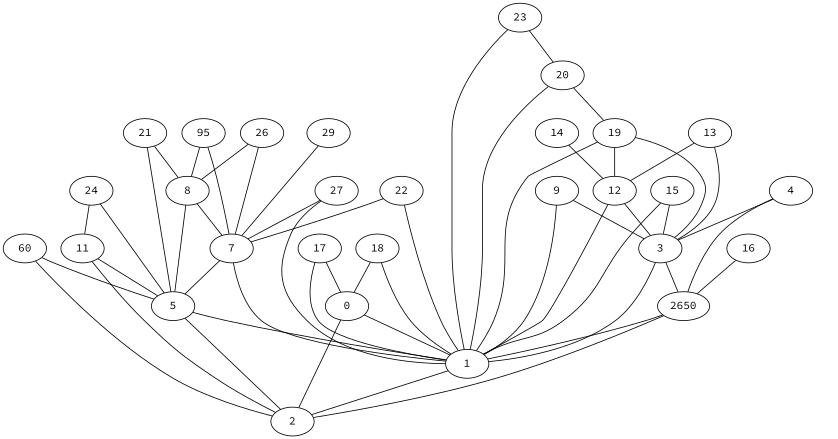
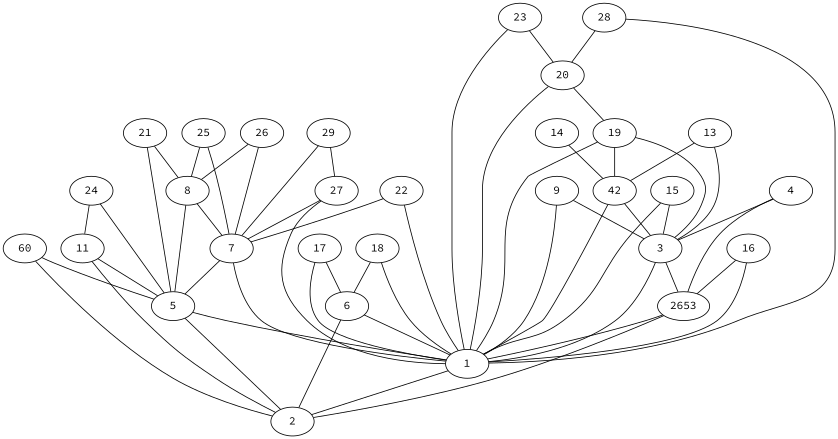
none -> (604, 18)
(204, 133) -> (204, 133)
none -> (333, 162)
(615, 191) -> (615, 191)
(347, 306) -> (347, 306)
(684, 306) -> (684, 306)
none -> (709, 325)
